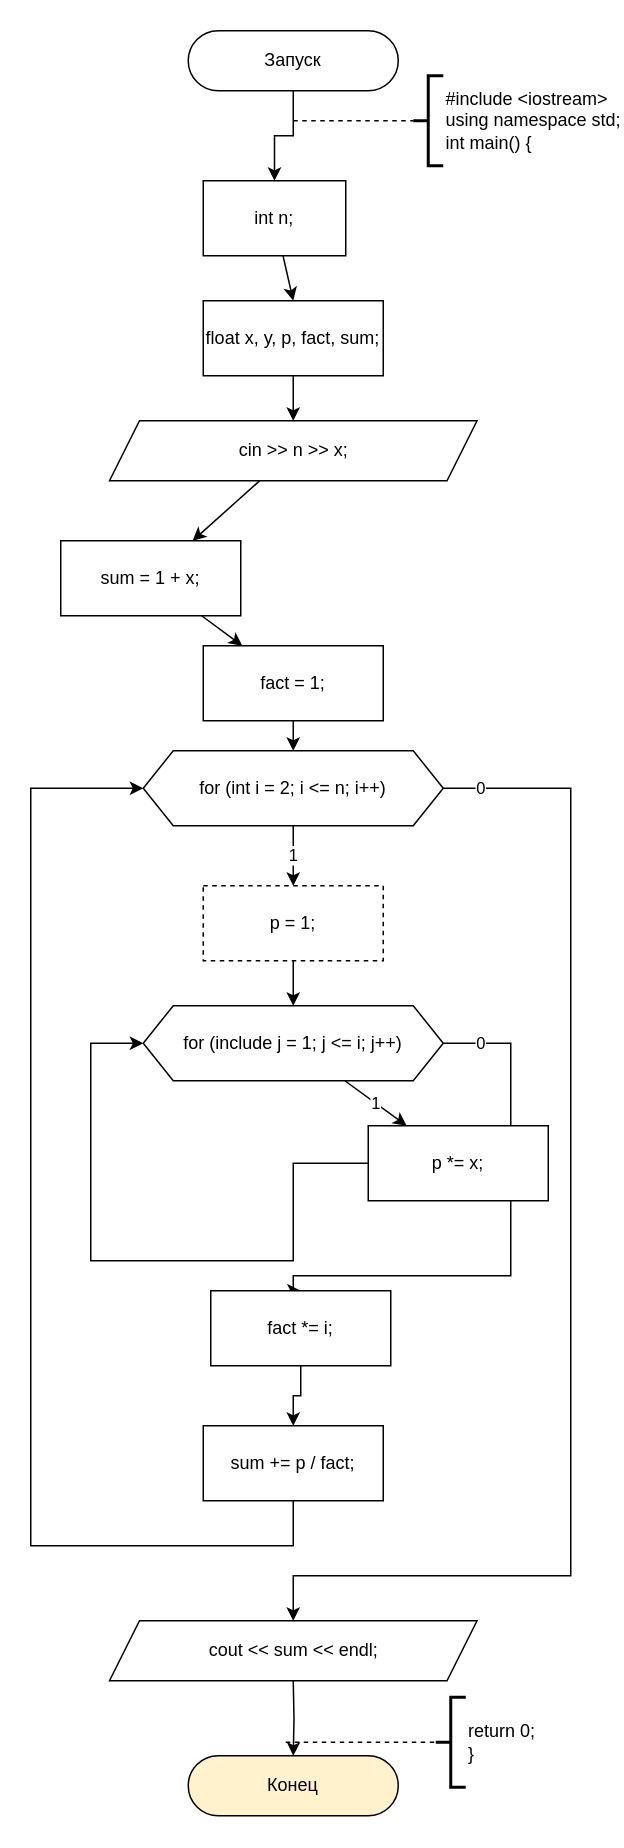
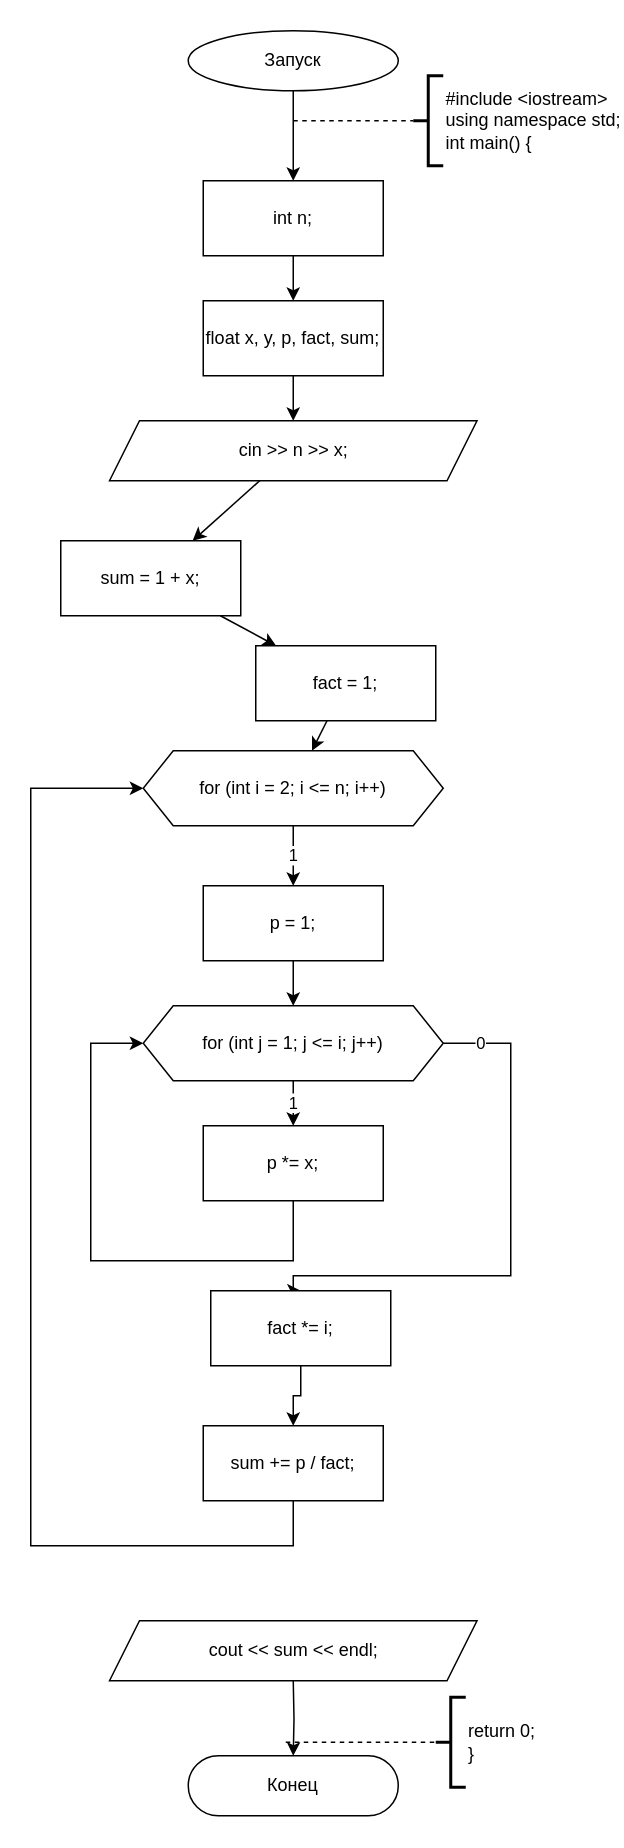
(293, 61) -> (293, 61)
(275, 218) -> (293, 218)
(293, 683) -> (346, 683)
(293, 923) -> (293, 923)
(293, 1043) -> (293, 1043)
(458, 1163) -> (293, 1163)
(571, 1275) -> none
(293, 1786) -> (293, 1786)
